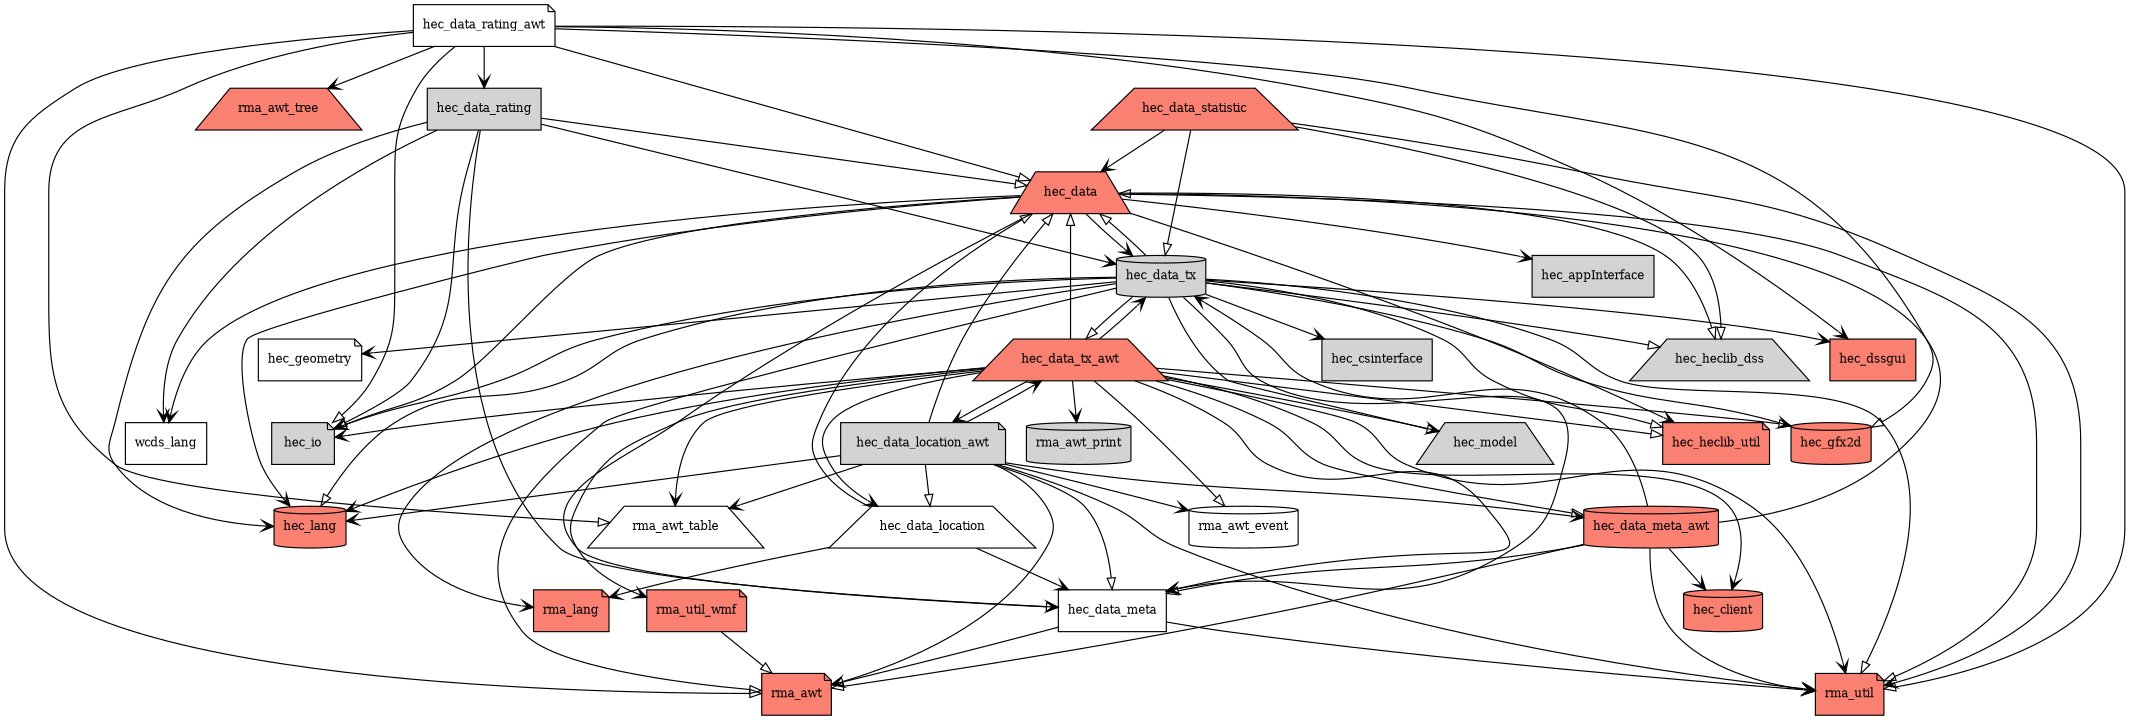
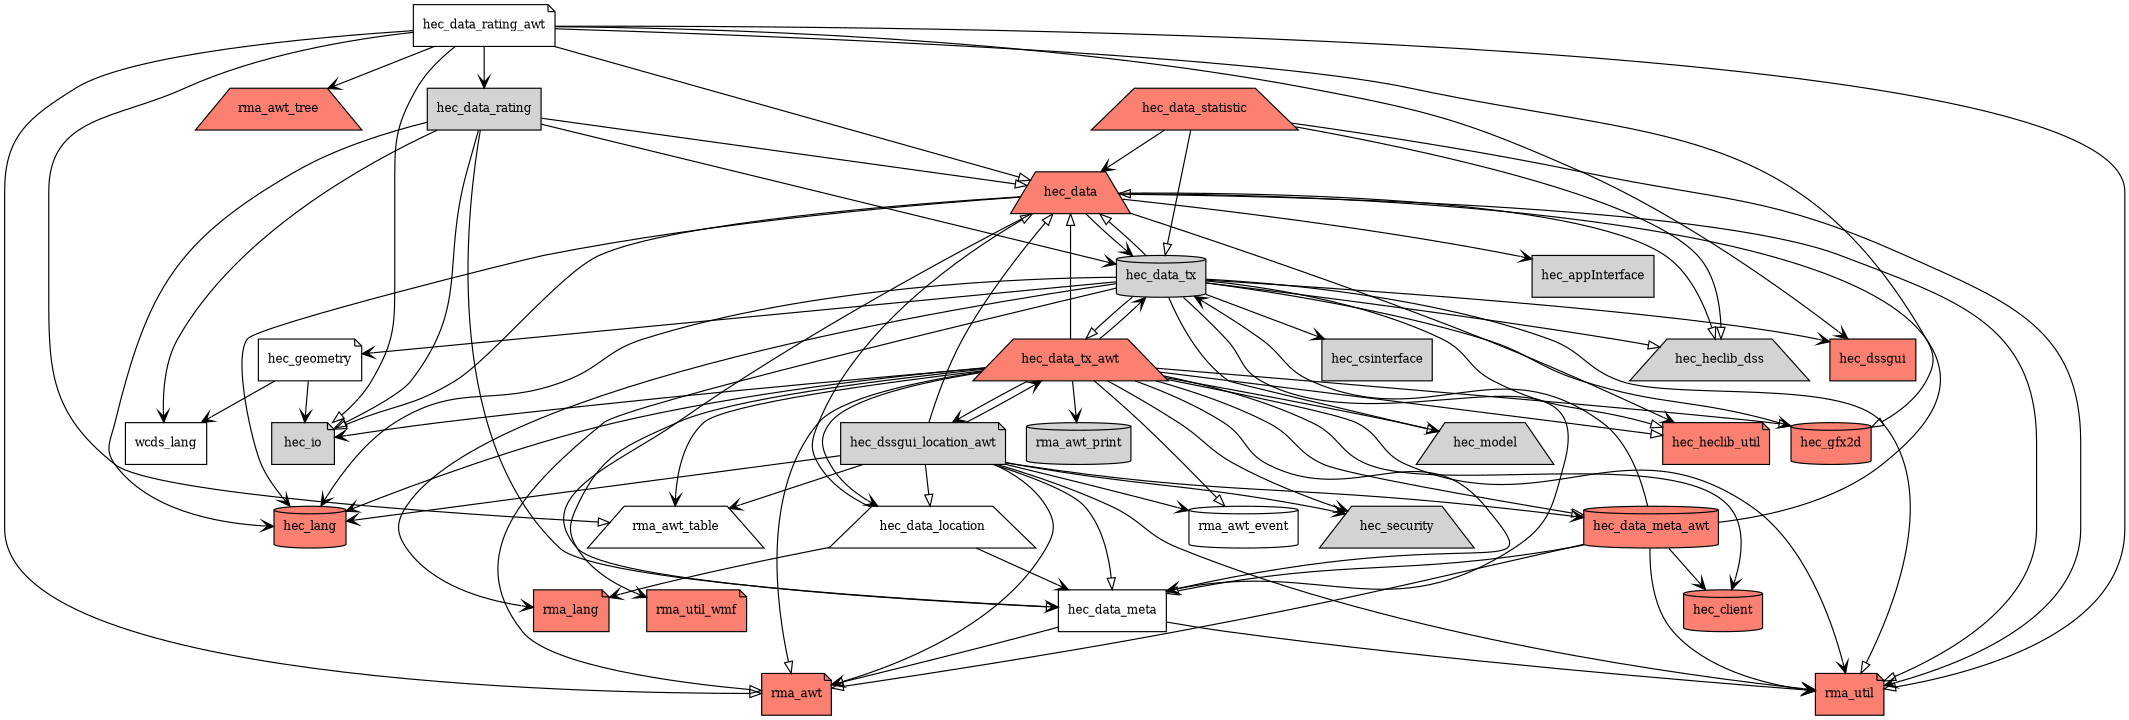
(565, 234) -> (237, 402)
(657, 335) -> (657, 335)
(588, 342) -> (307, 396)
(923, 444) -> (923, 444)
none -> (1397, 527)
(742, 649) -> (803, 446)
